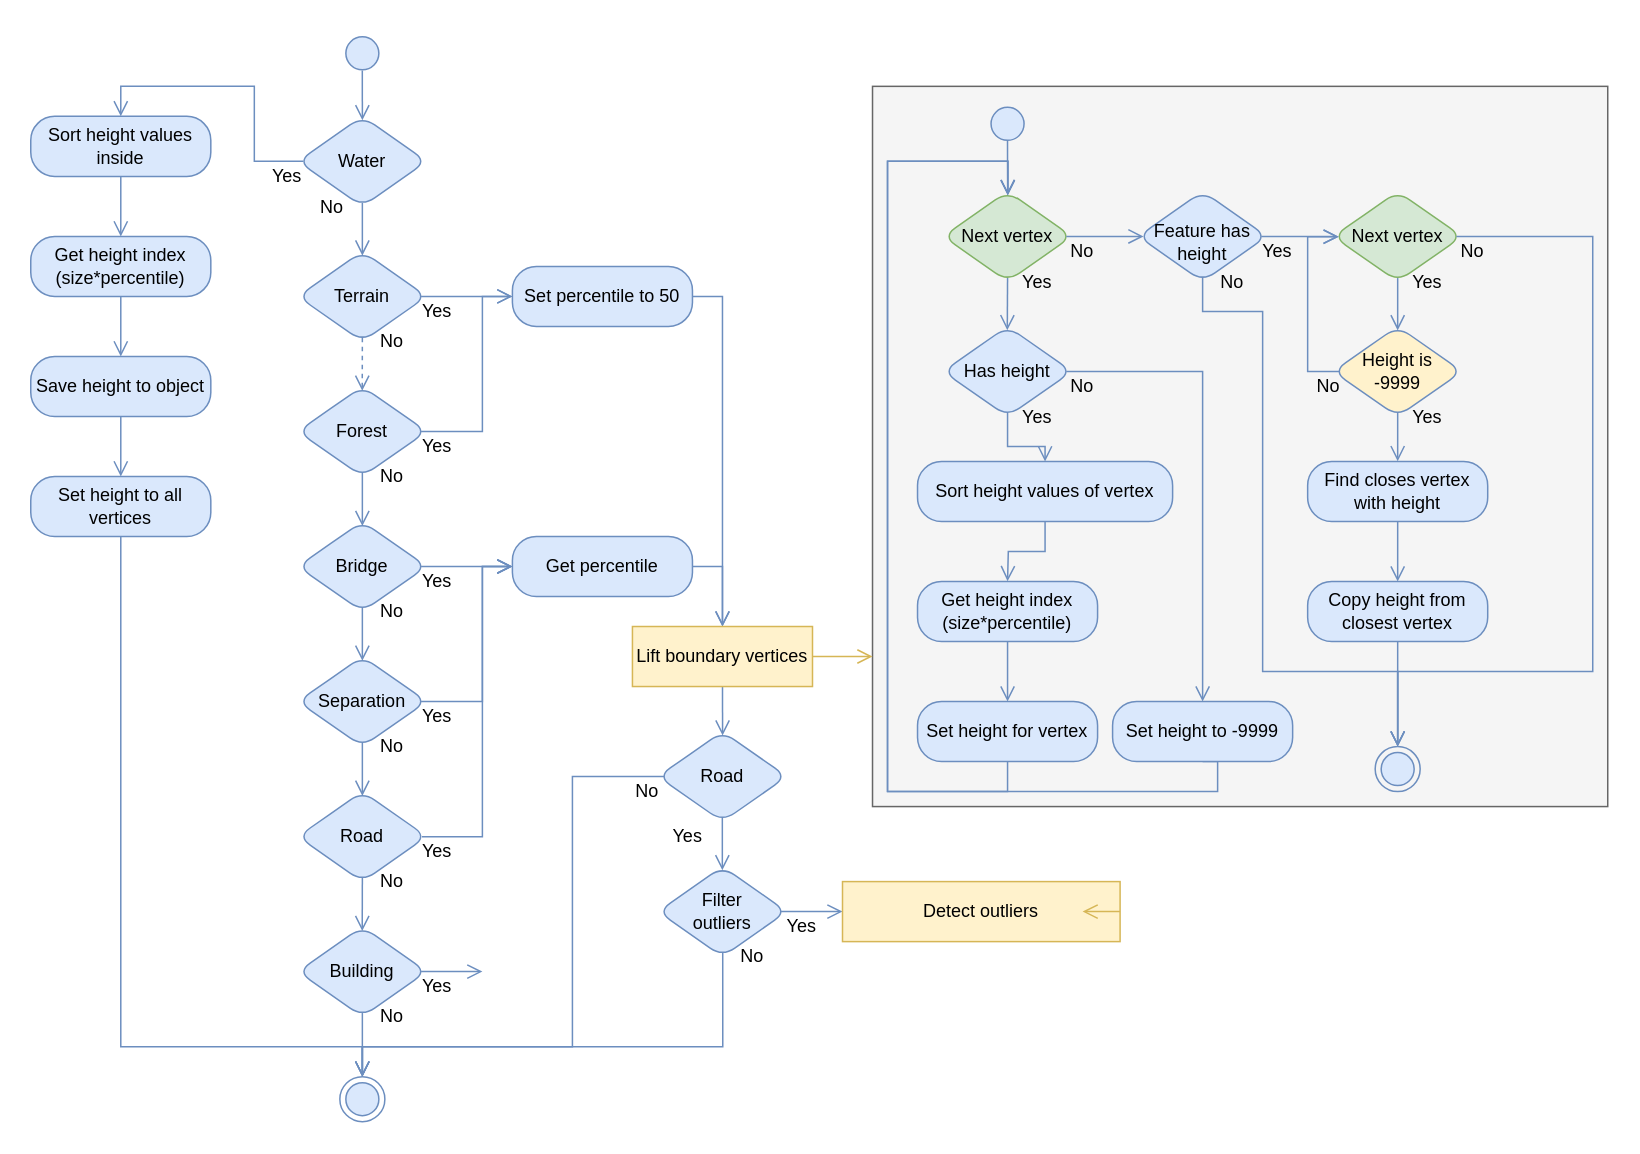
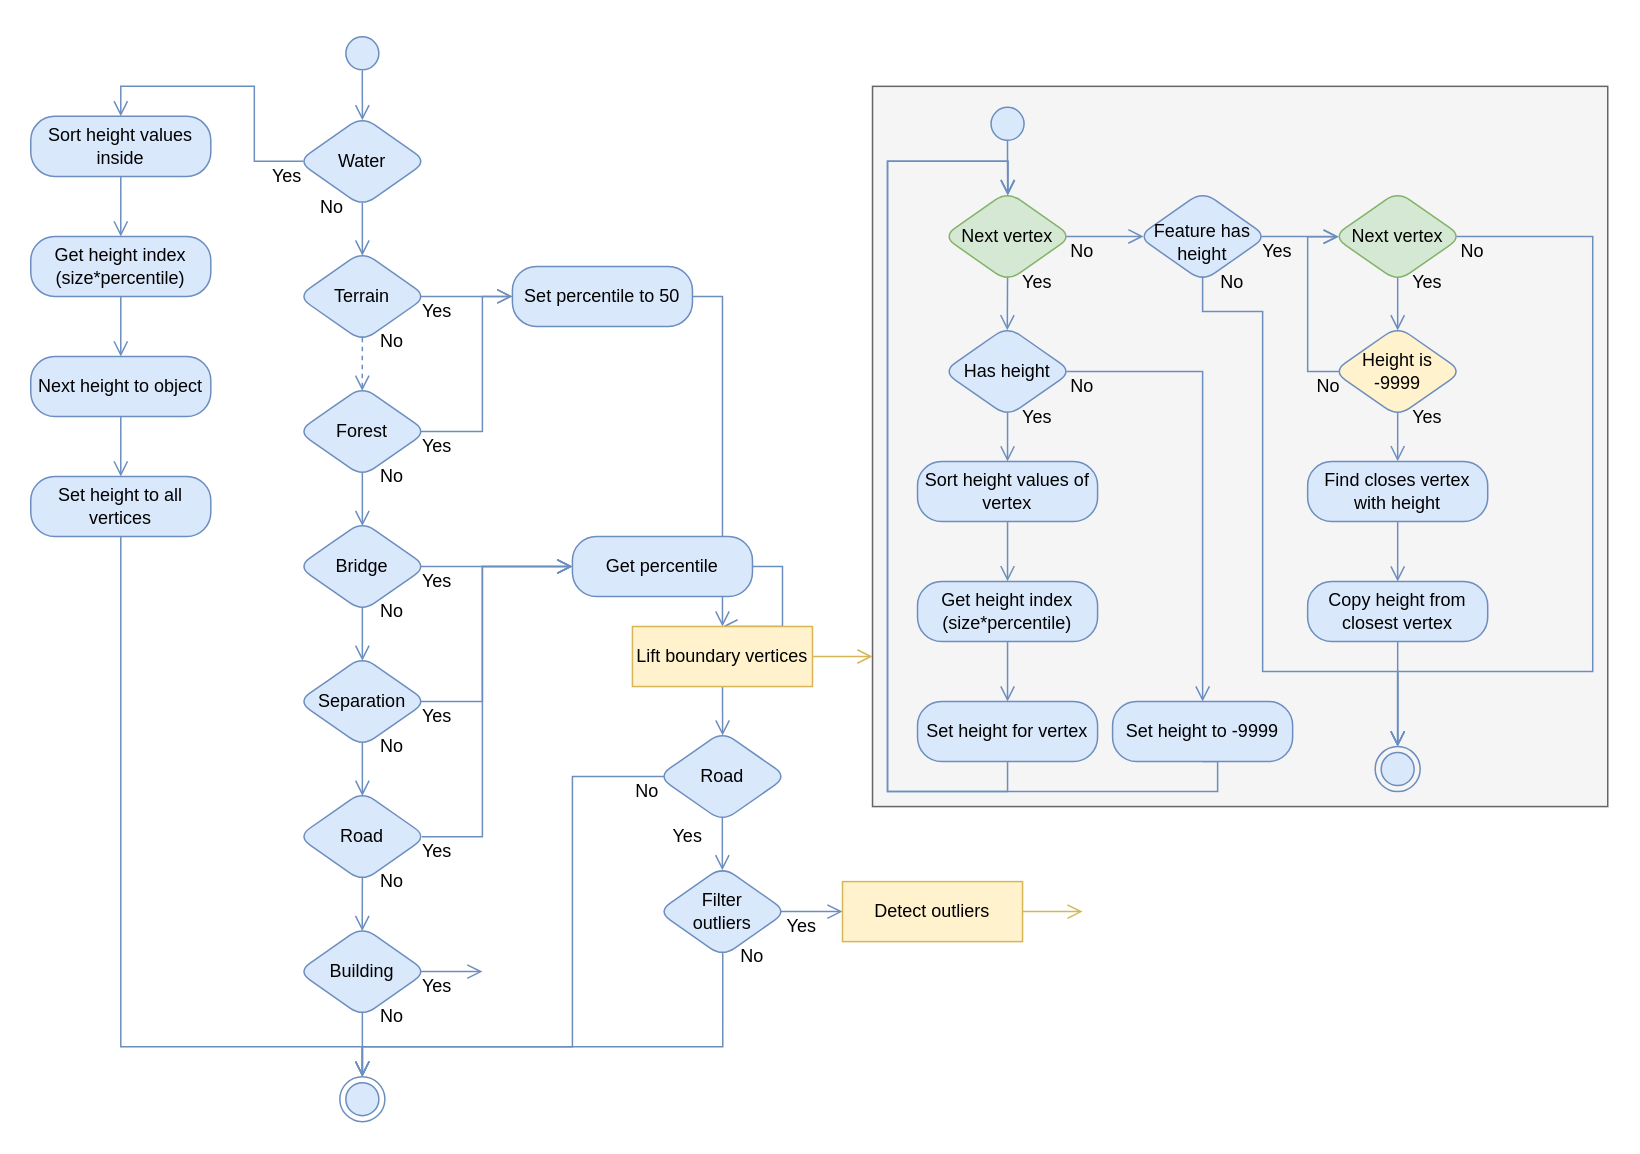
(121, 386) -> (121, 386)
(1045, 491) -> (1007, 491)
(602, 566) -> (662, 566)
(981, 911) -> (932, 911)
